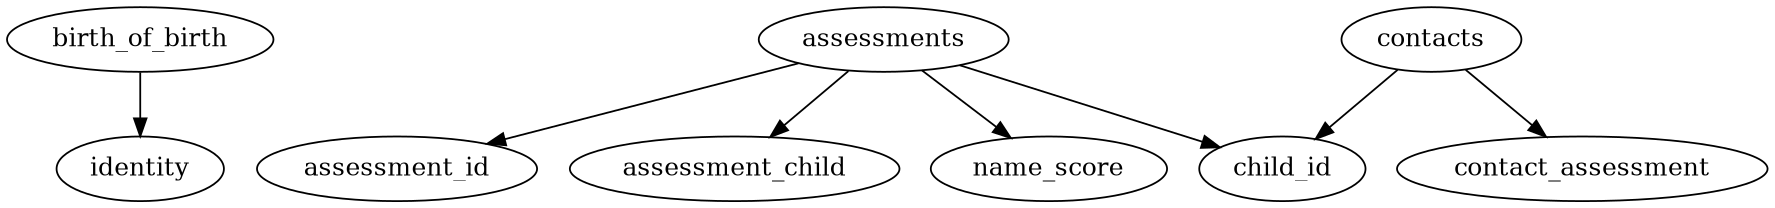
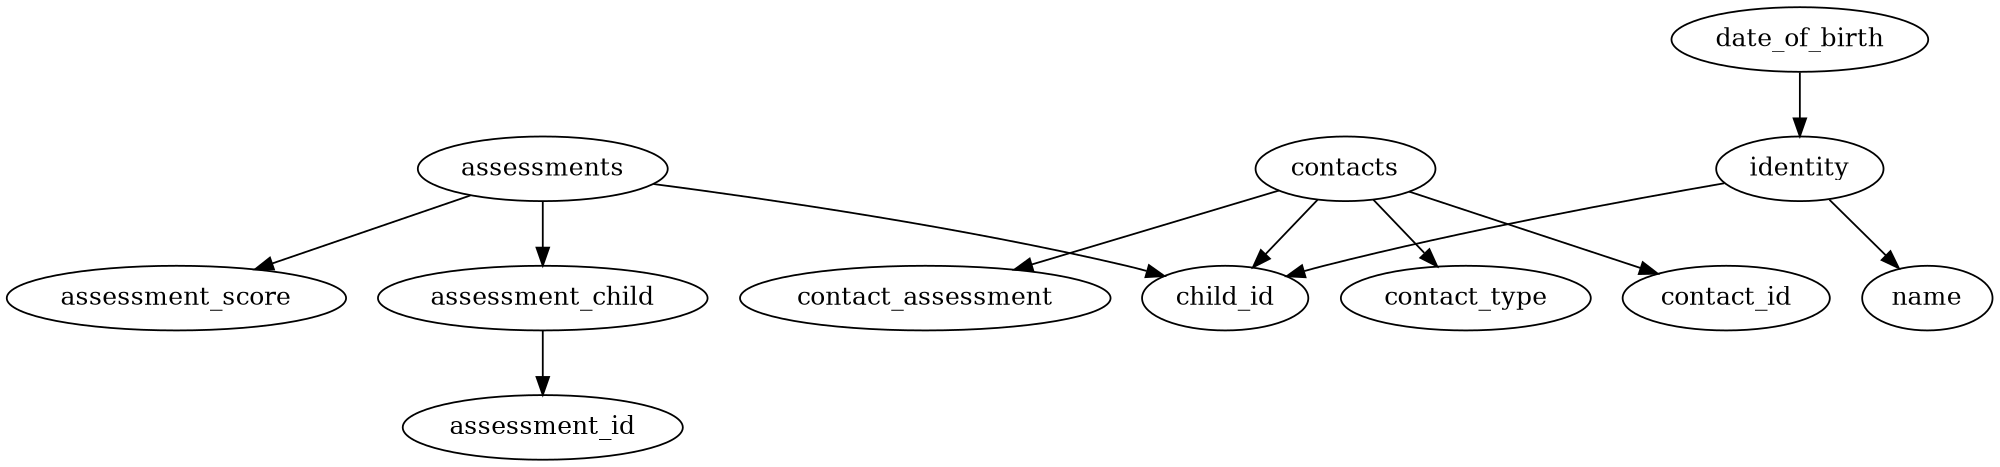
(140, 40) -> (1800, 40)
(652, 101) -> (543, 354)
(1049, 169) -> (176, 298)
none -> (1534, 219)
none -> (1466, 298)
none -> (1726, 298)
none -> (1927, 298)
